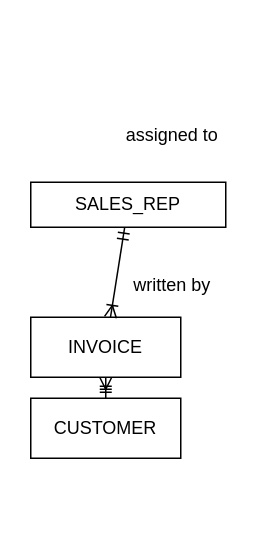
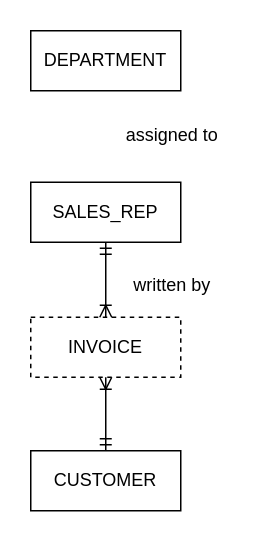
none -> (106, 61)
(128, 205) -> (106, 212)
(106, 347) -> (106, 347)
(106, 428) -> (106, 481)
